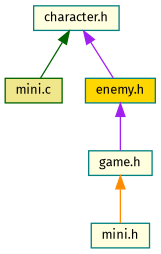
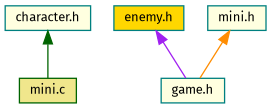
(102, 60) -> none
(120, 206) -> (211, 60)
